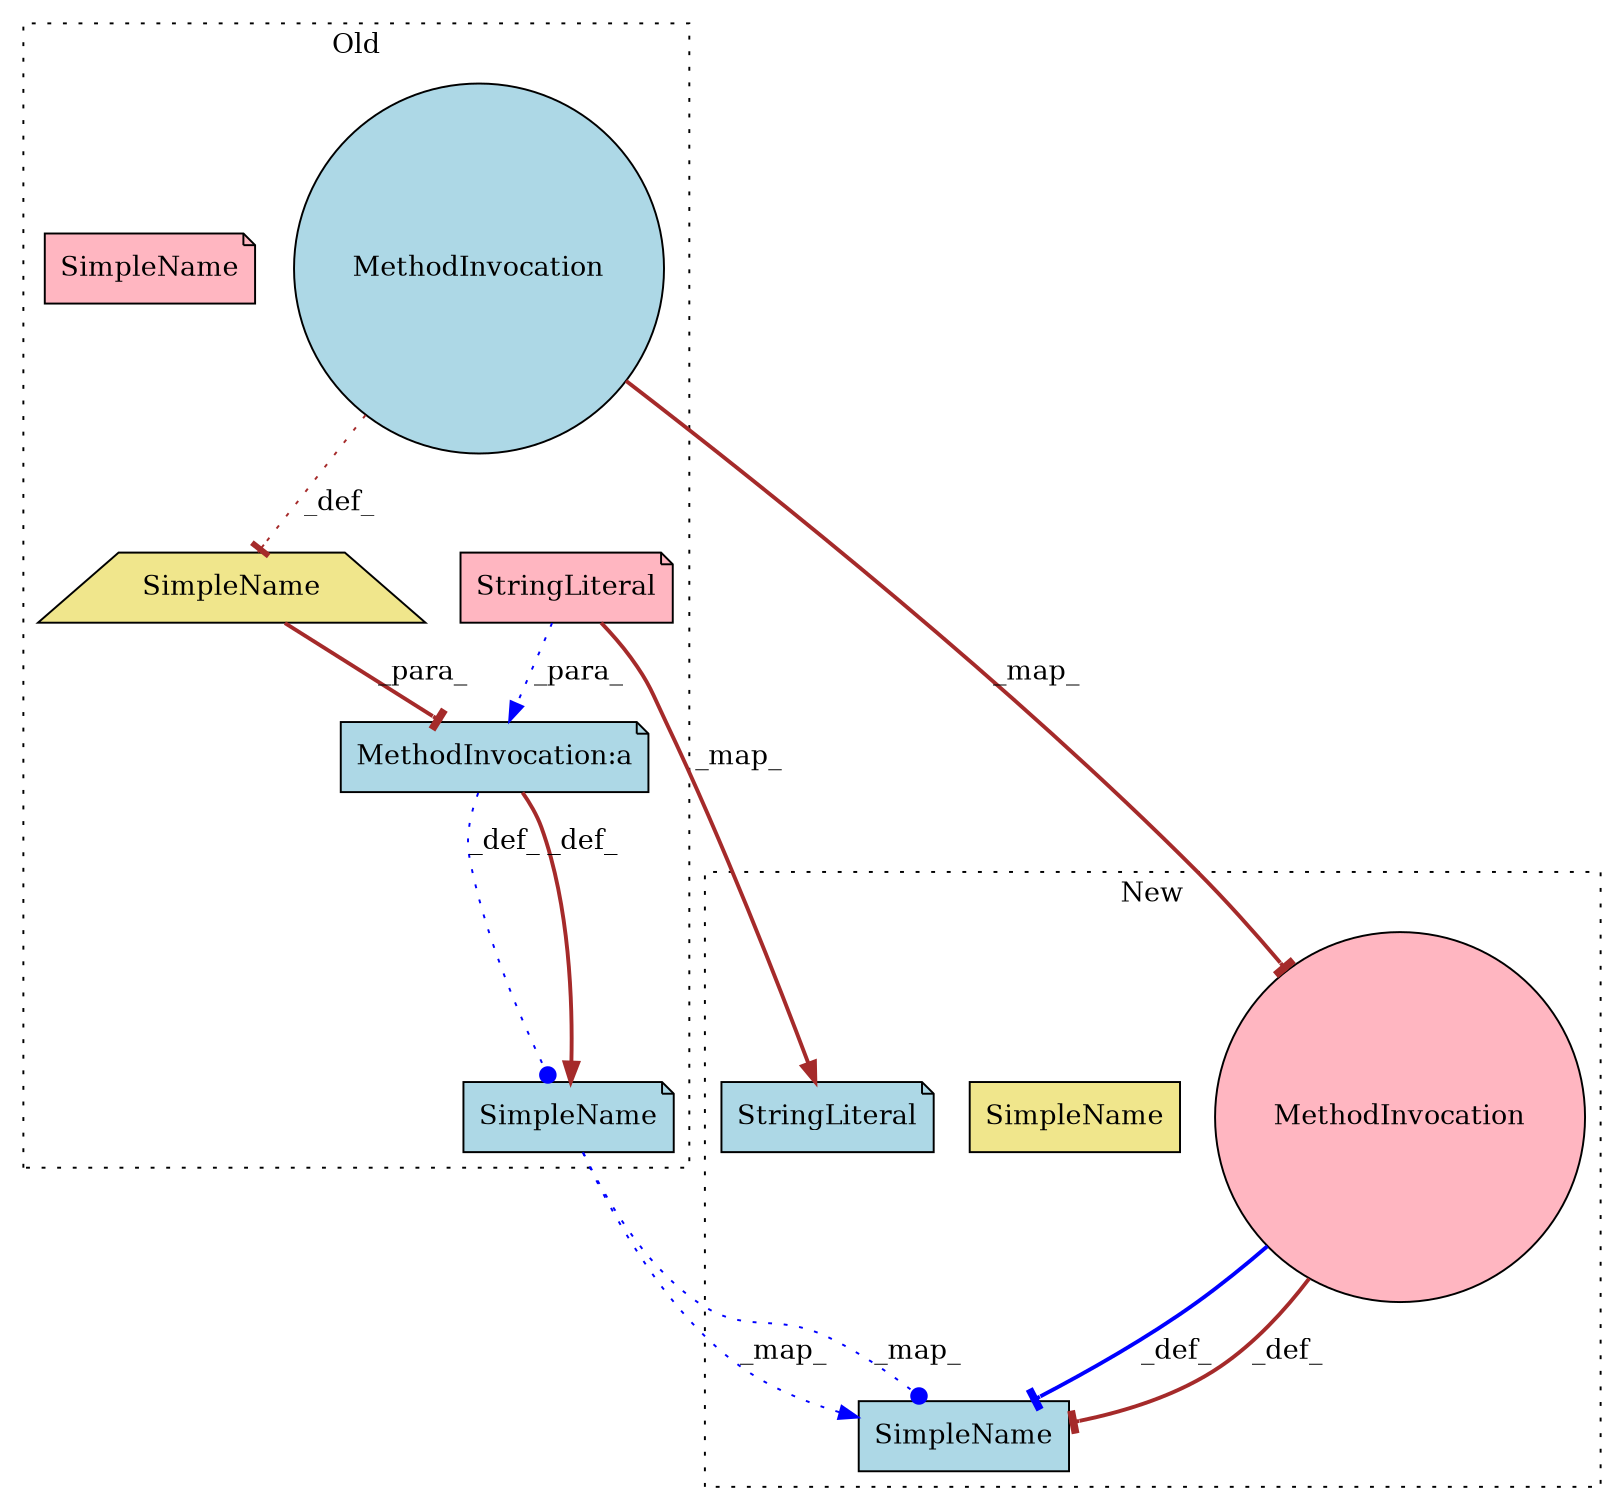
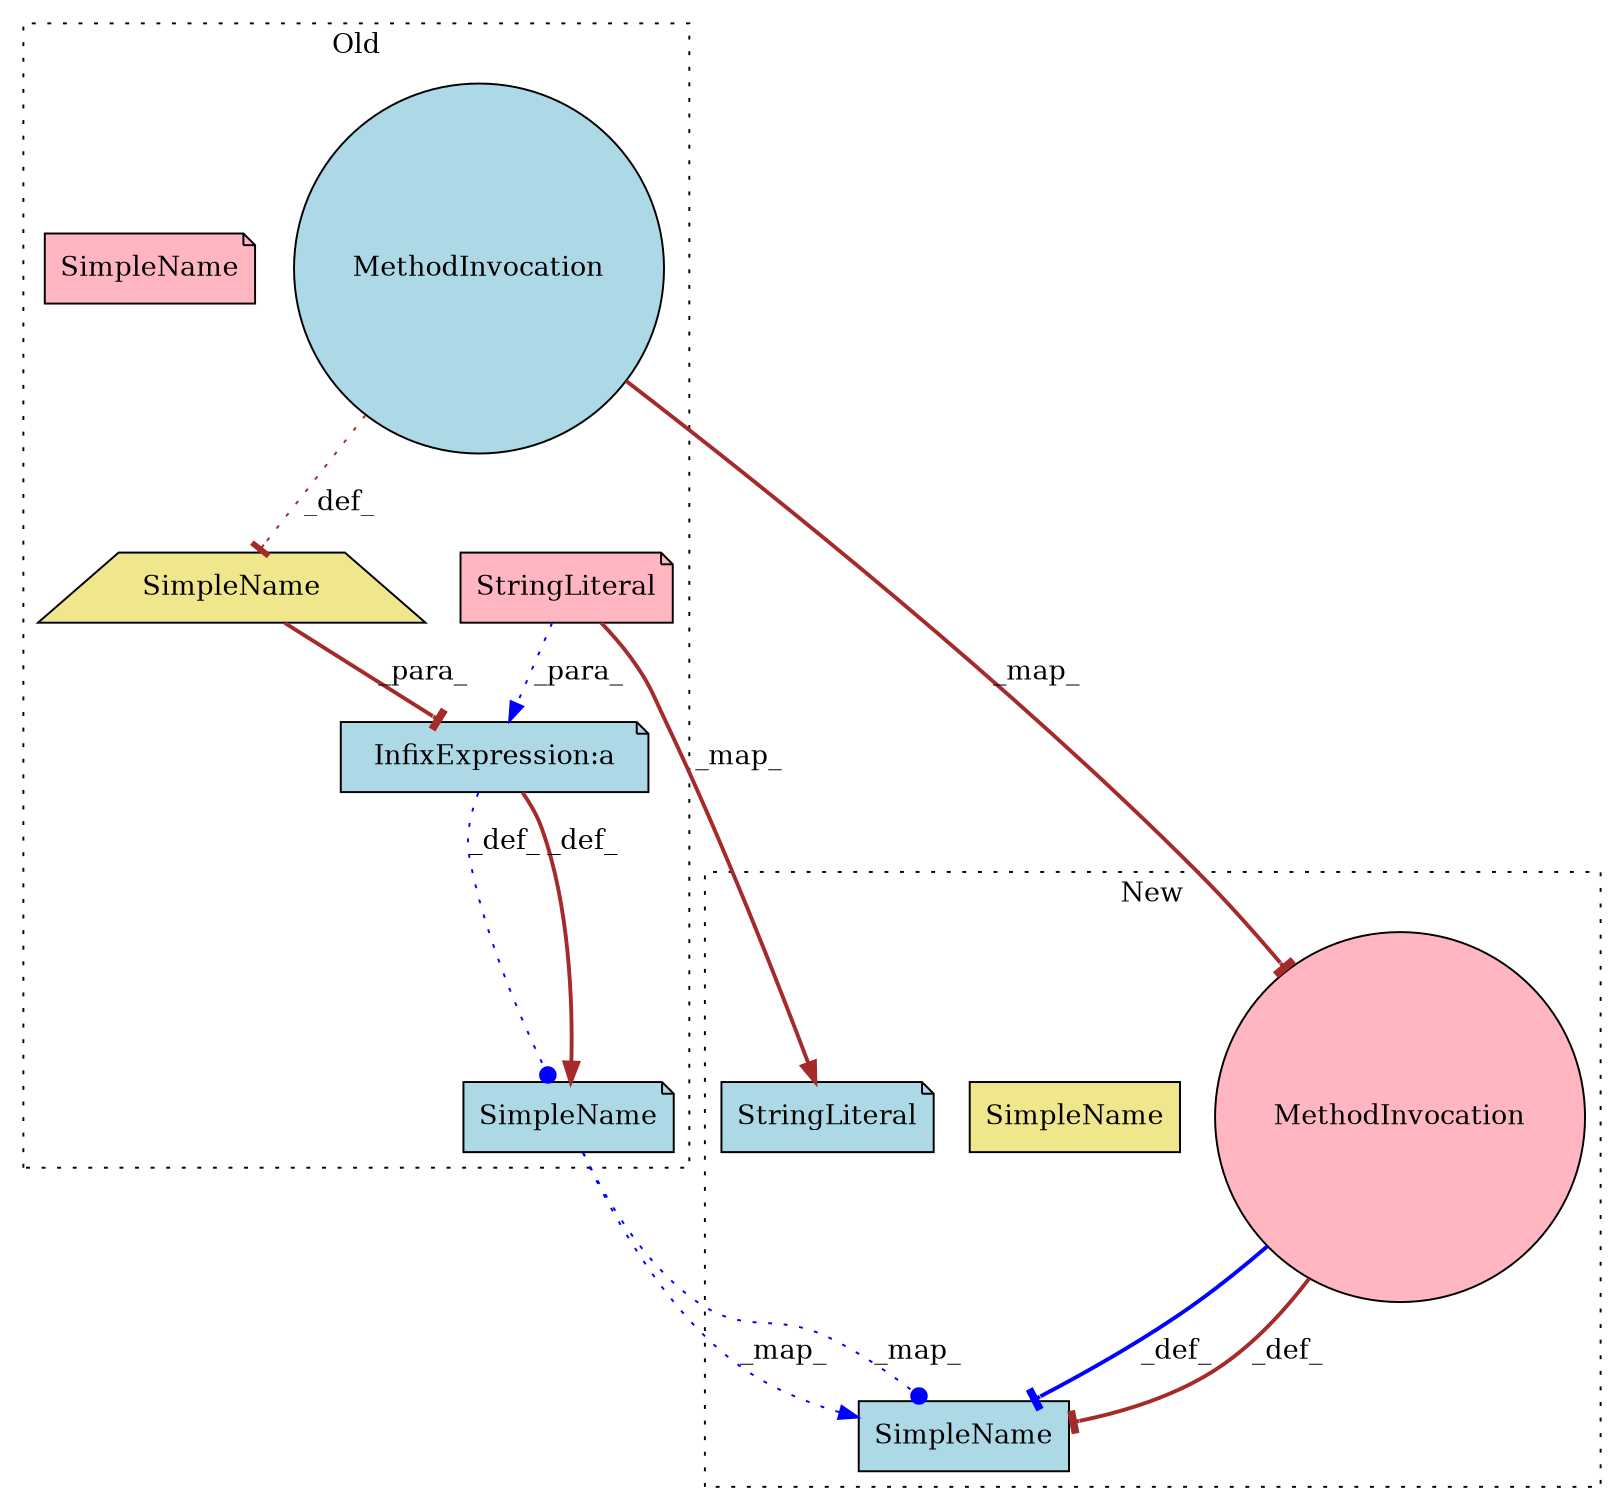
(495, 757) -> (495, 757)
